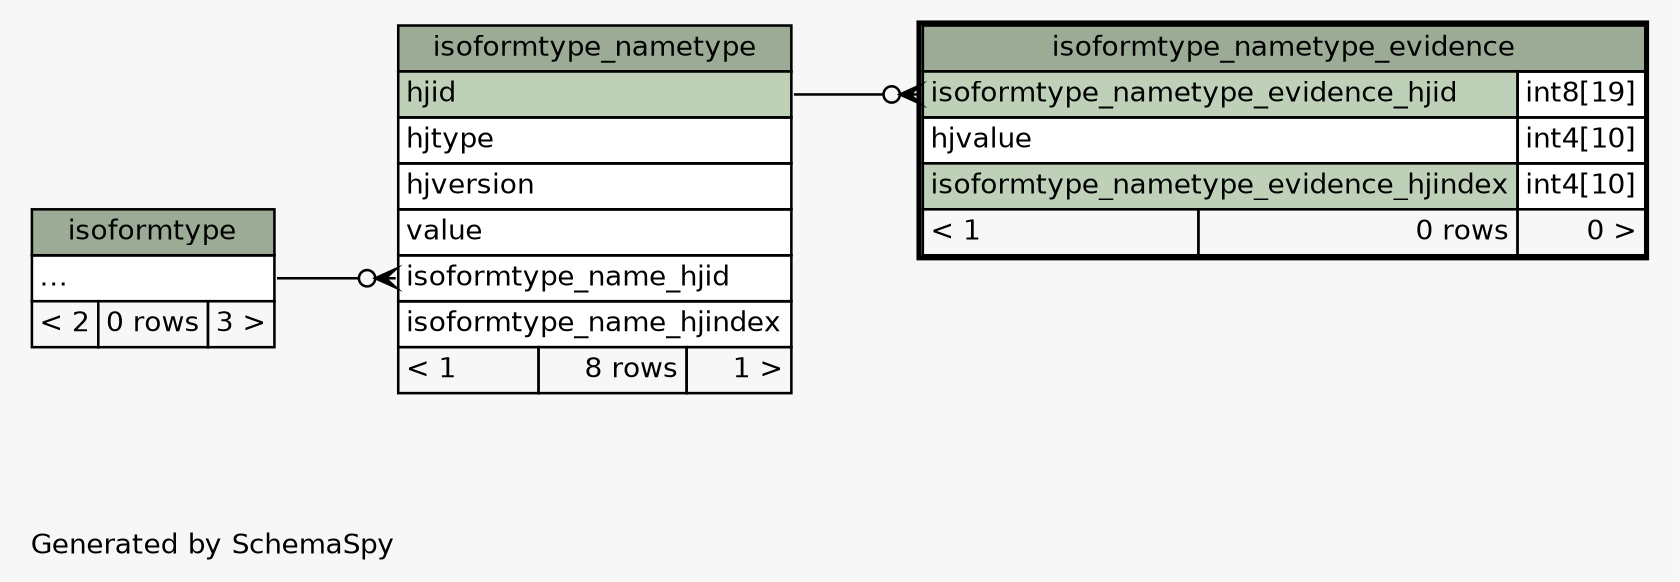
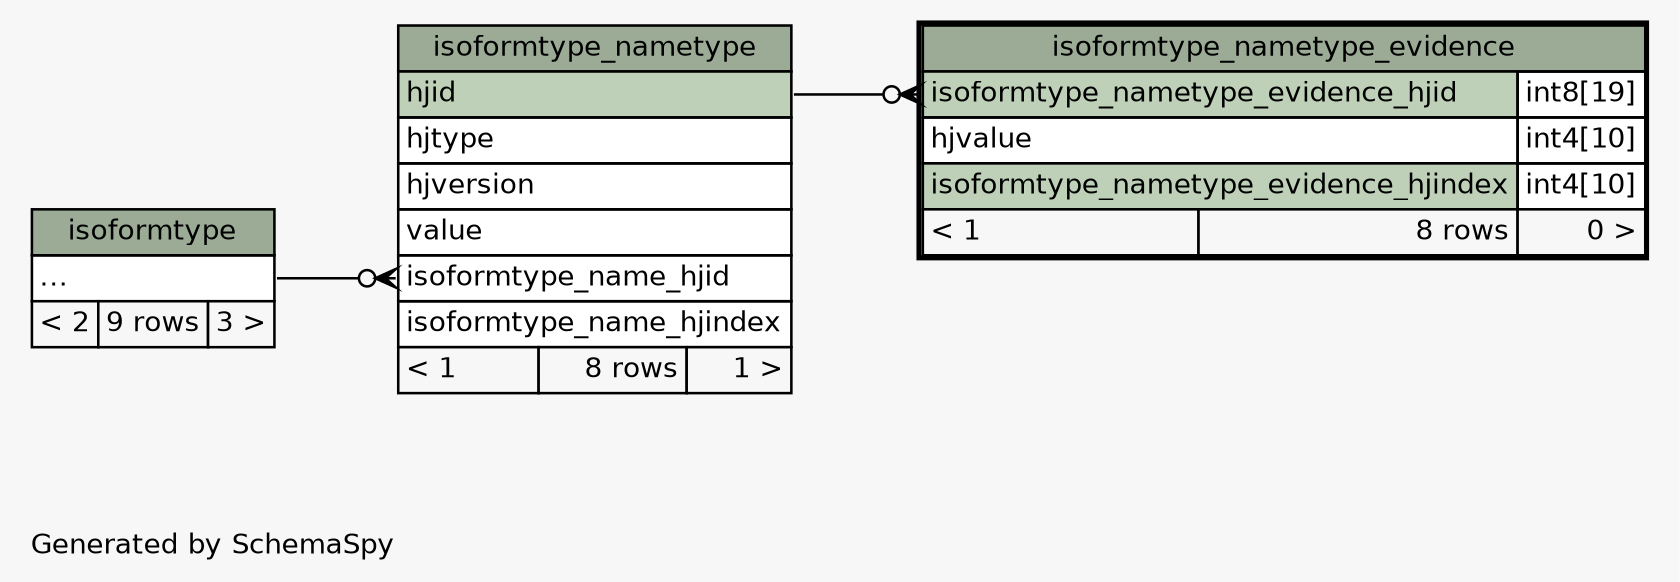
(1463, 231) -> (1463, 231)
(153, 323) -> (153, 323)
